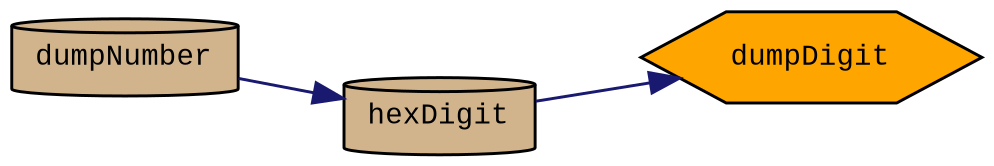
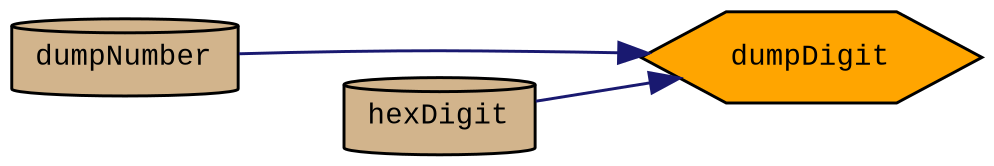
(276, 86) -> (429, 51)
